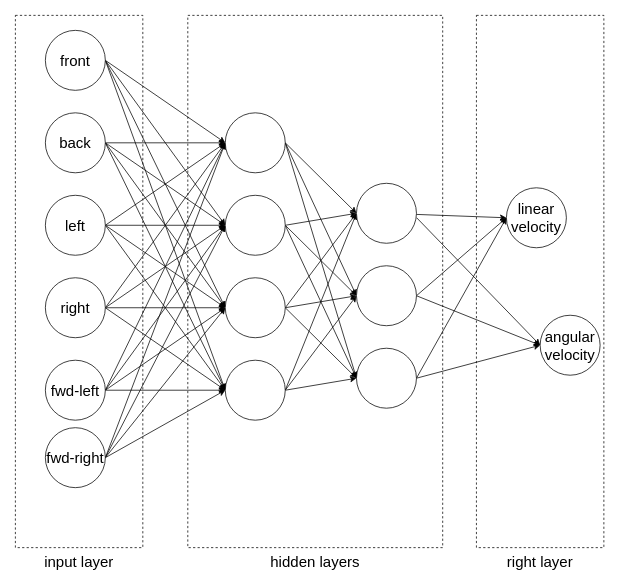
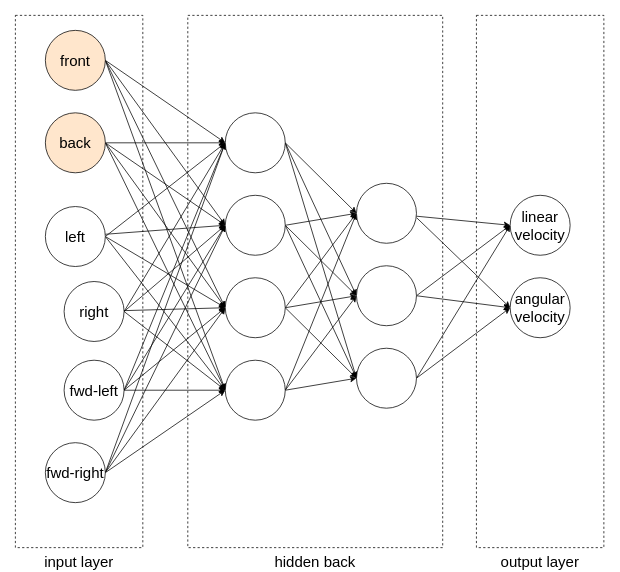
(75, 60) -> (75, 60)
(75, 143) -> (75, 143)
(537, 218) -> (540, 225)
(75, 225) -> (75, 237)
(75, 308) -> (94, 312)
(570, 345) -> (540, 308)
(75, 390) -> (94, 390)
(75, 458) -> (75, 473)
(315, 562) -> (315, 562)
(540, 562) -> (540, 562)
